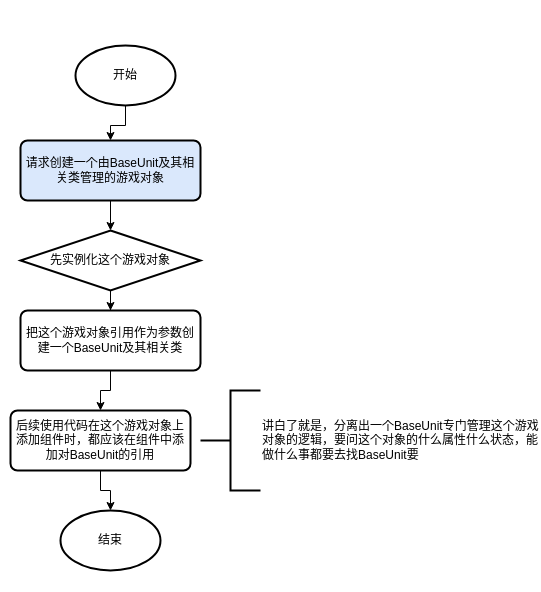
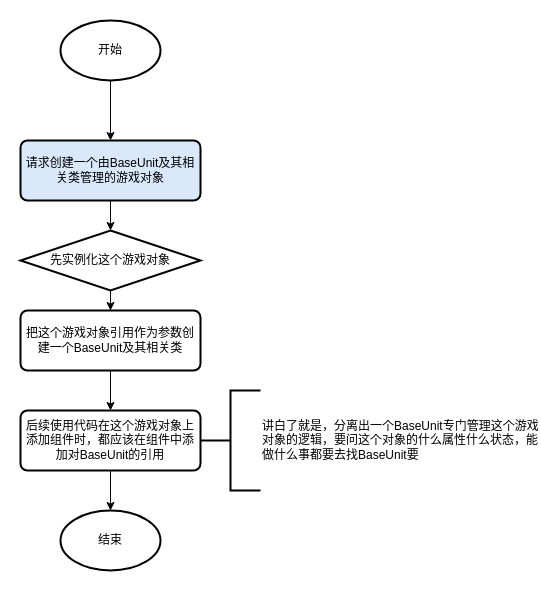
(126, 76) -> (111, 51)
(101, 441) -> (111, 441)
